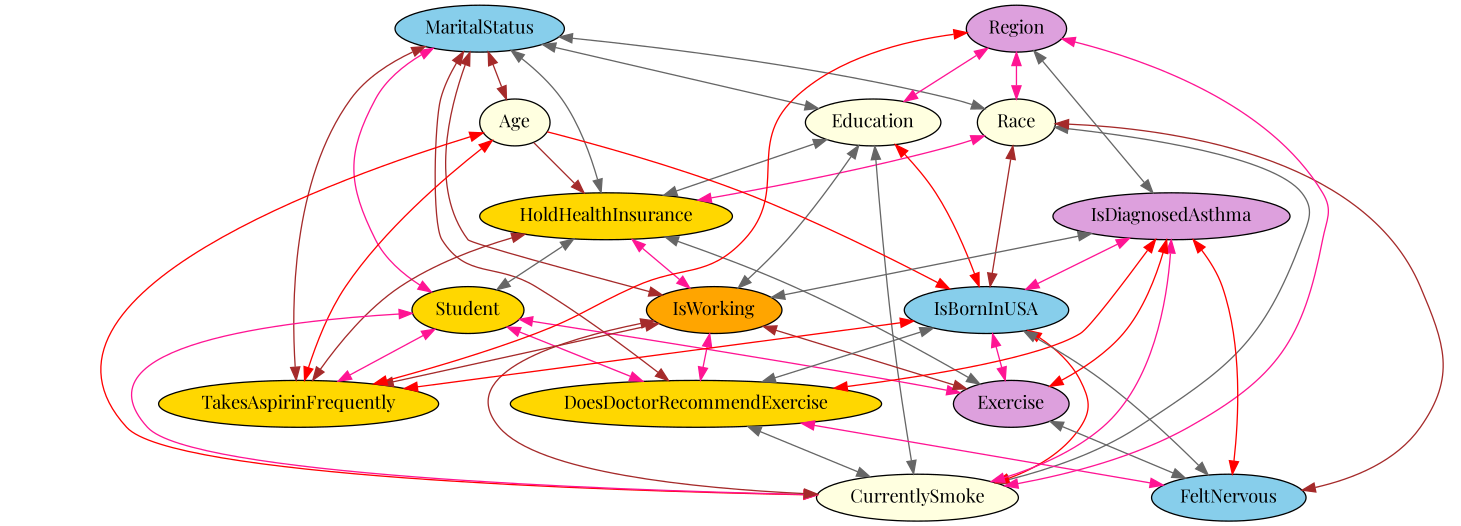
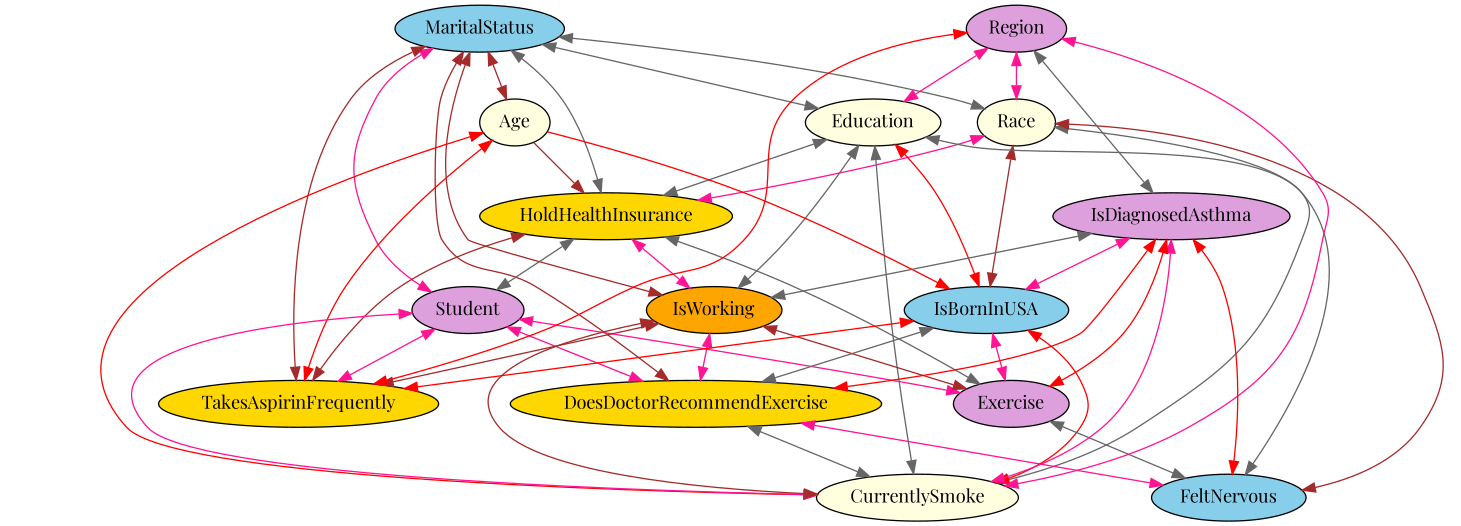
(468, 310) -> (468, 310)
(1117, 392) -> (1188, 156)
